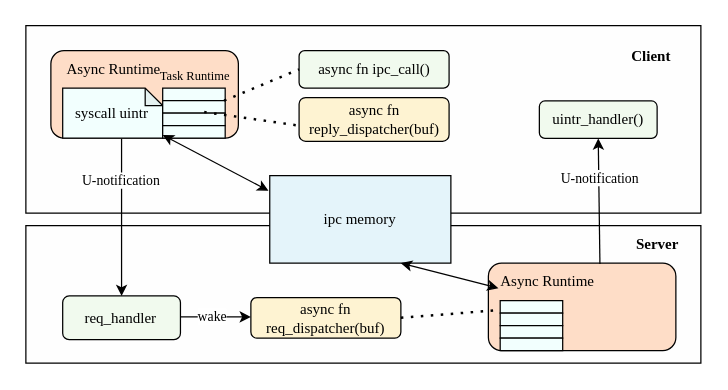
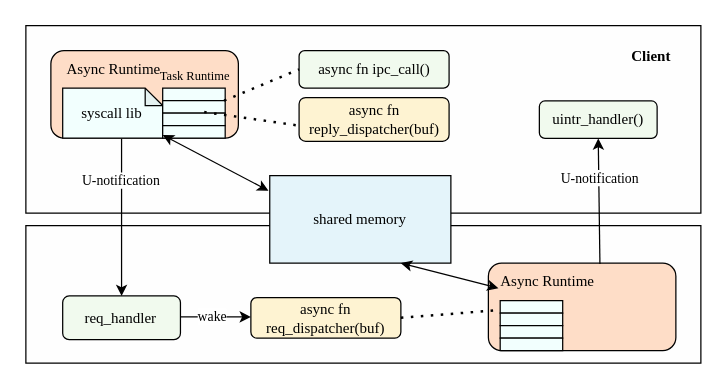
(112, 113) -> (112, 113)
(360, 219) -> (360, 219)
(657, 244) -> none
